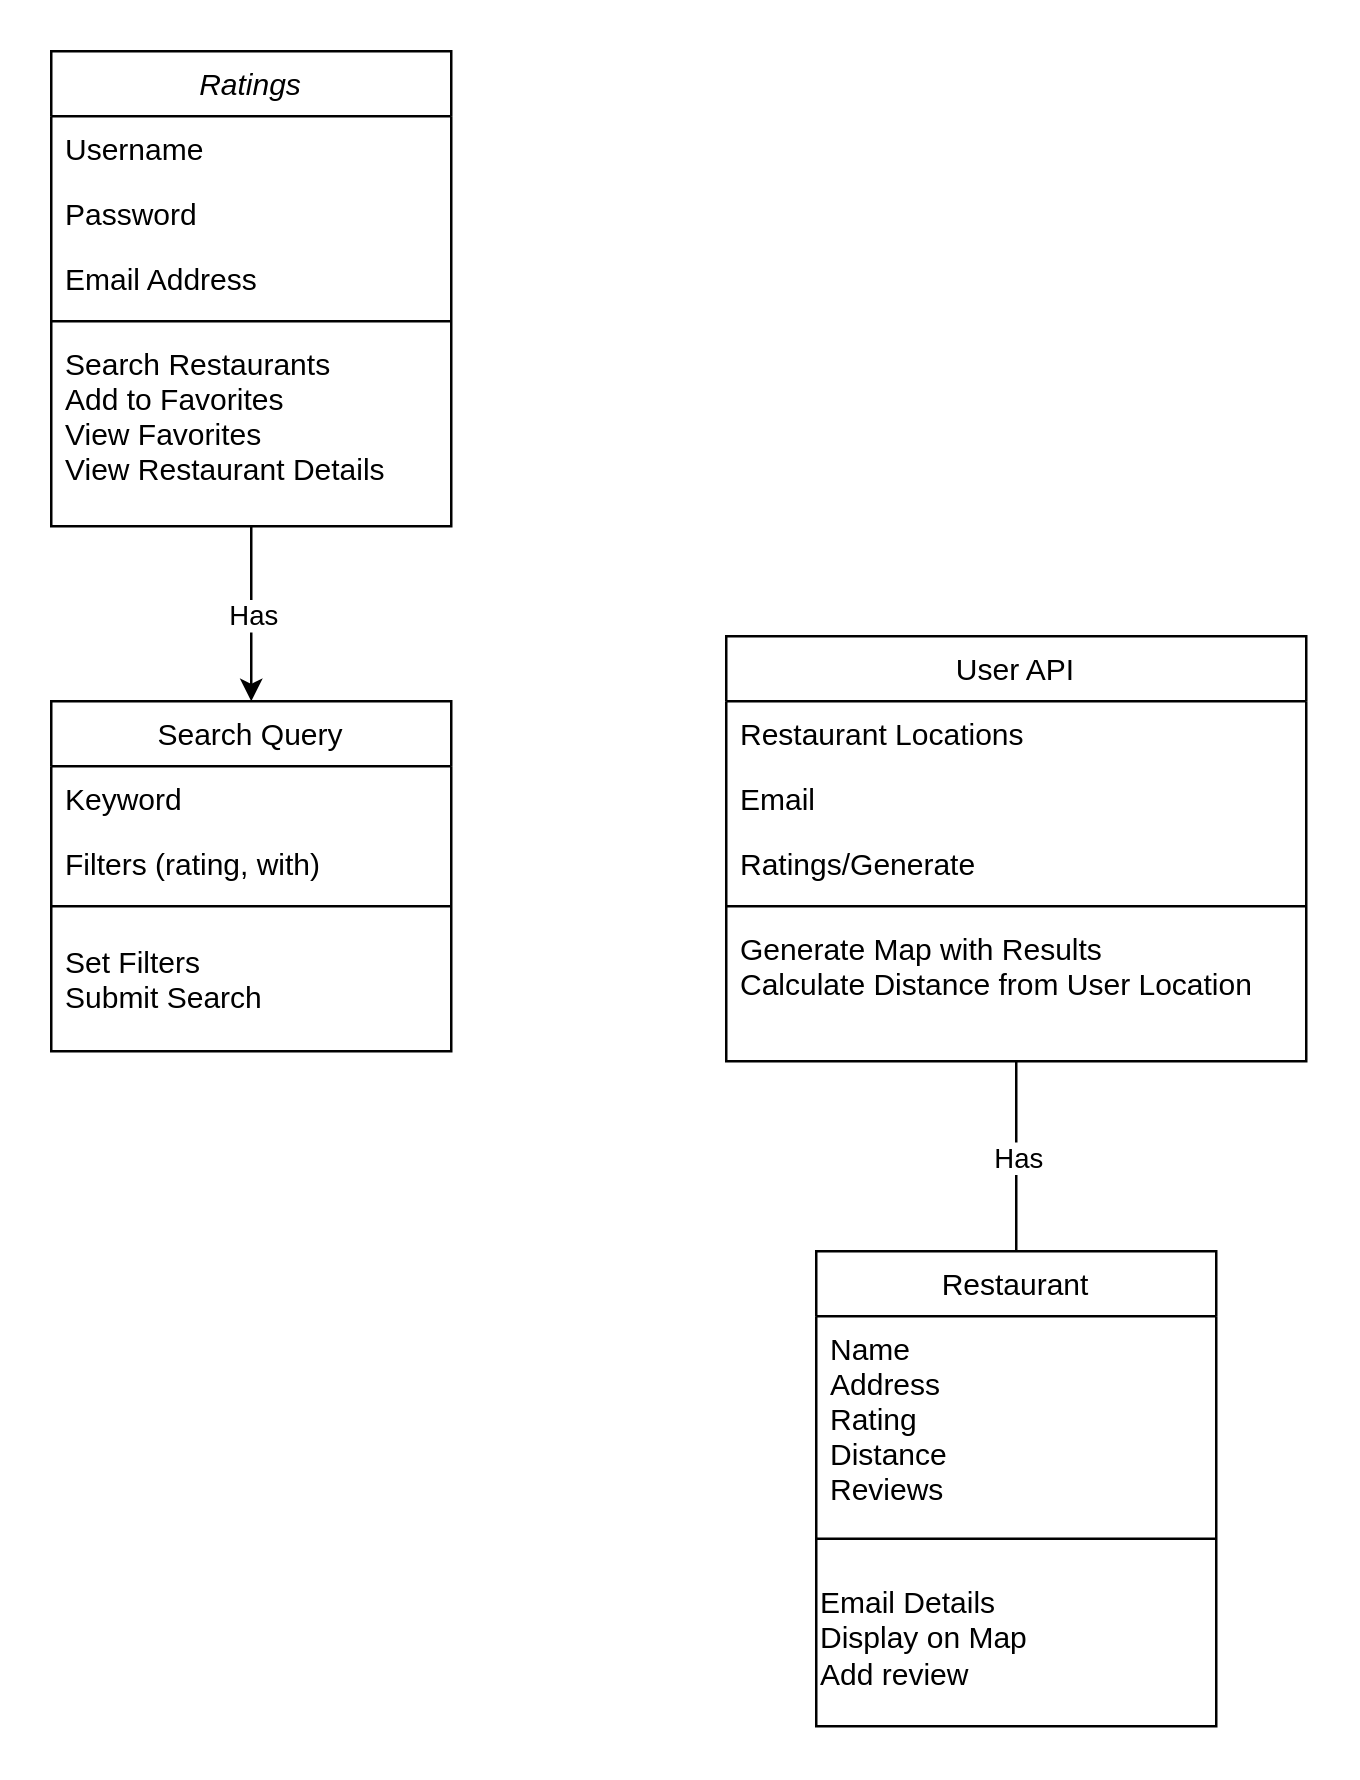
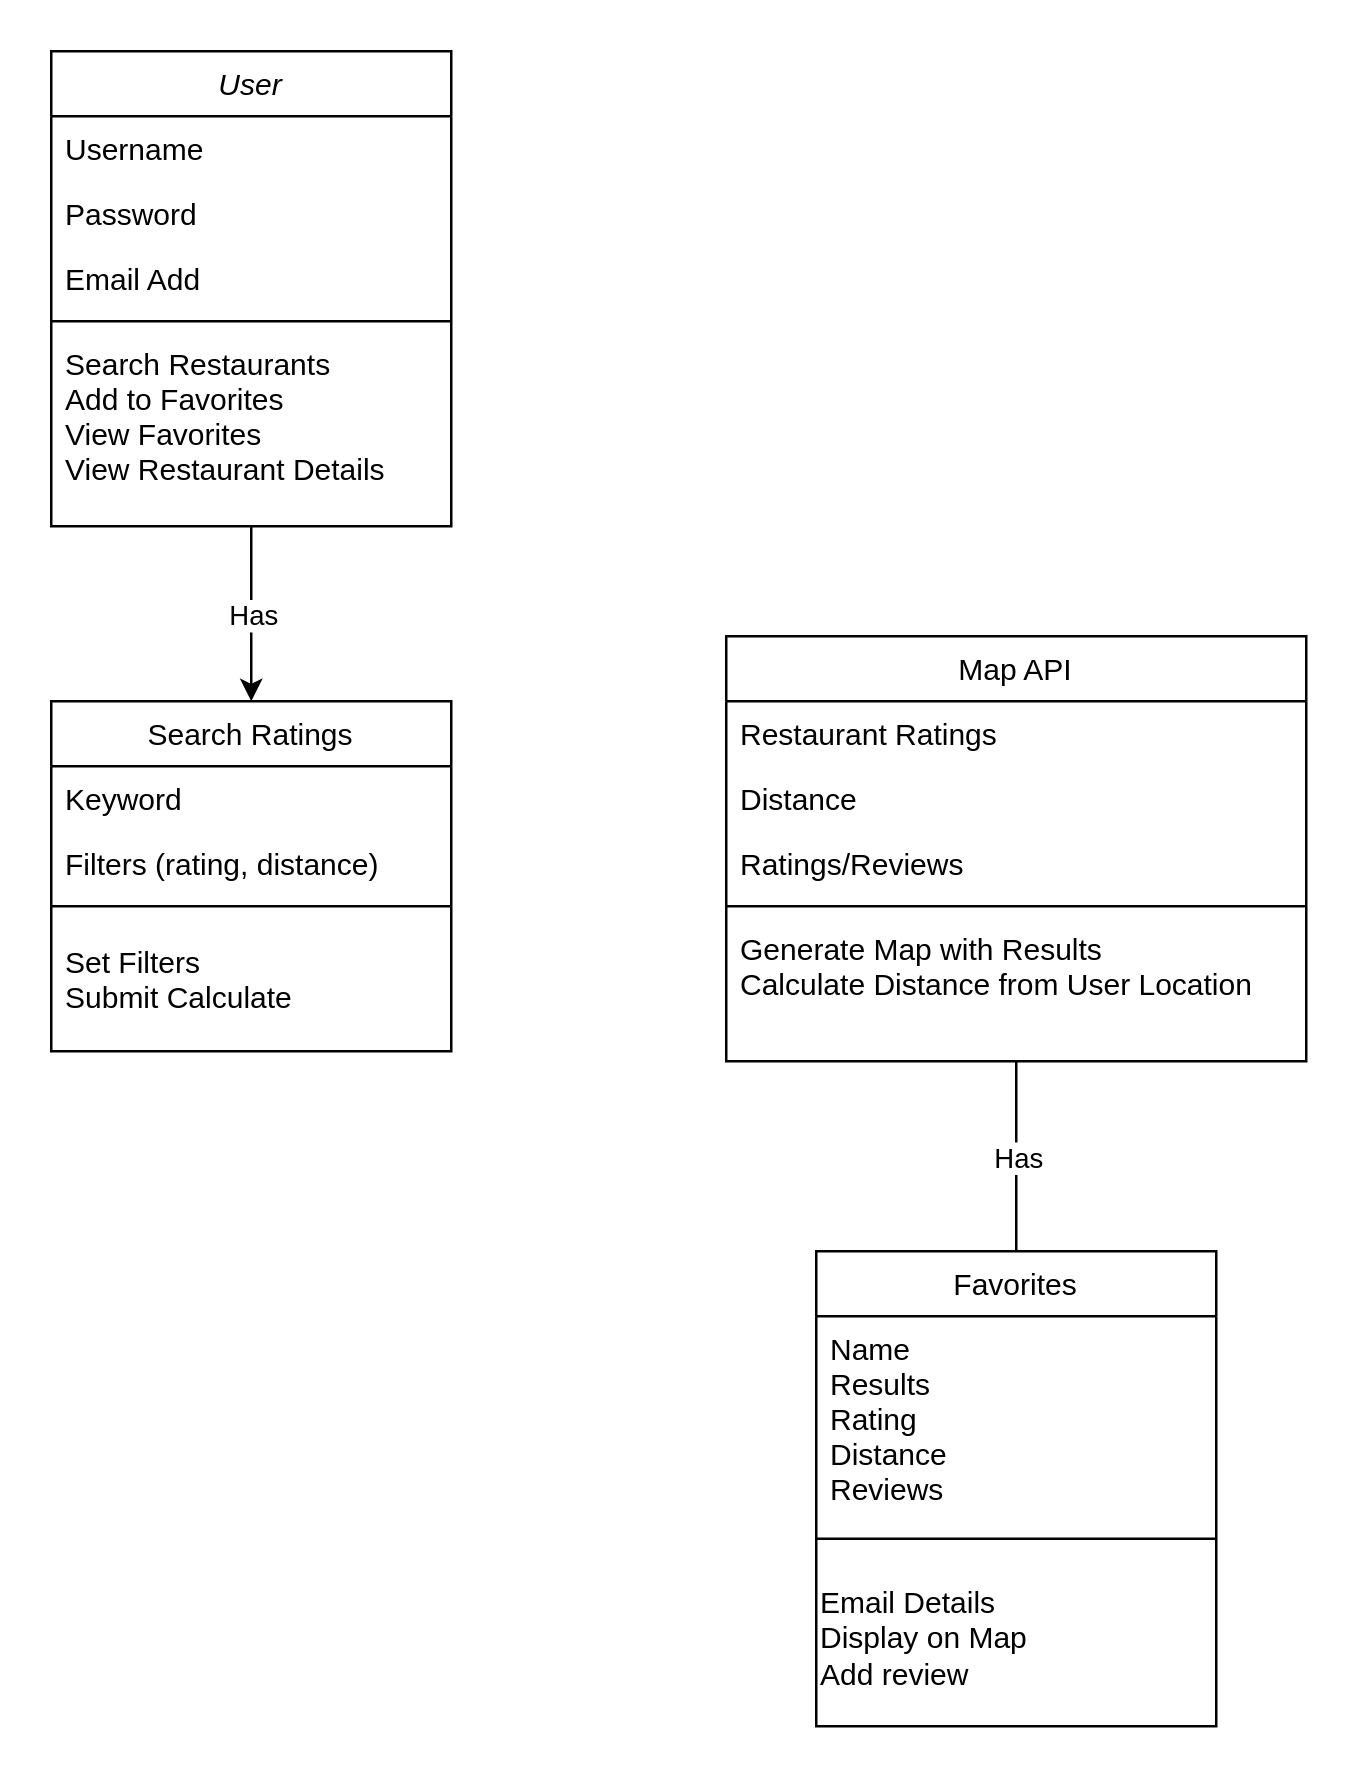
(250, 85) -> (250, 85)
(163, 280) -> (129, 280)
(1015, 670) -> (1015, 670)
(250, 735) -> (250, 735)
(900, 735) -> (883, 735)
(774, 800) -> (803, 800)
(223, 865) -> (256, 865)
(871, 865) -> (858, 865)
(146, 963) -> (146, 963)
(1015, 1285) -> (1015, 1285)
(864, 1350) -> (864, 1350)
